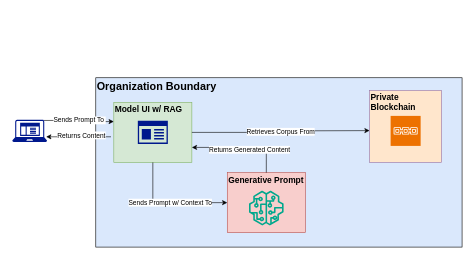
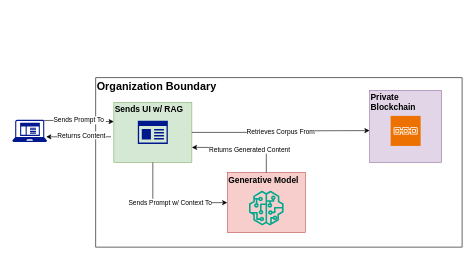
(403, 89) -> (403, 89)
(141, 101) -> (142, 101)
(279, 162) -> (279, 162)
(261, 171) -> (258, 171)
